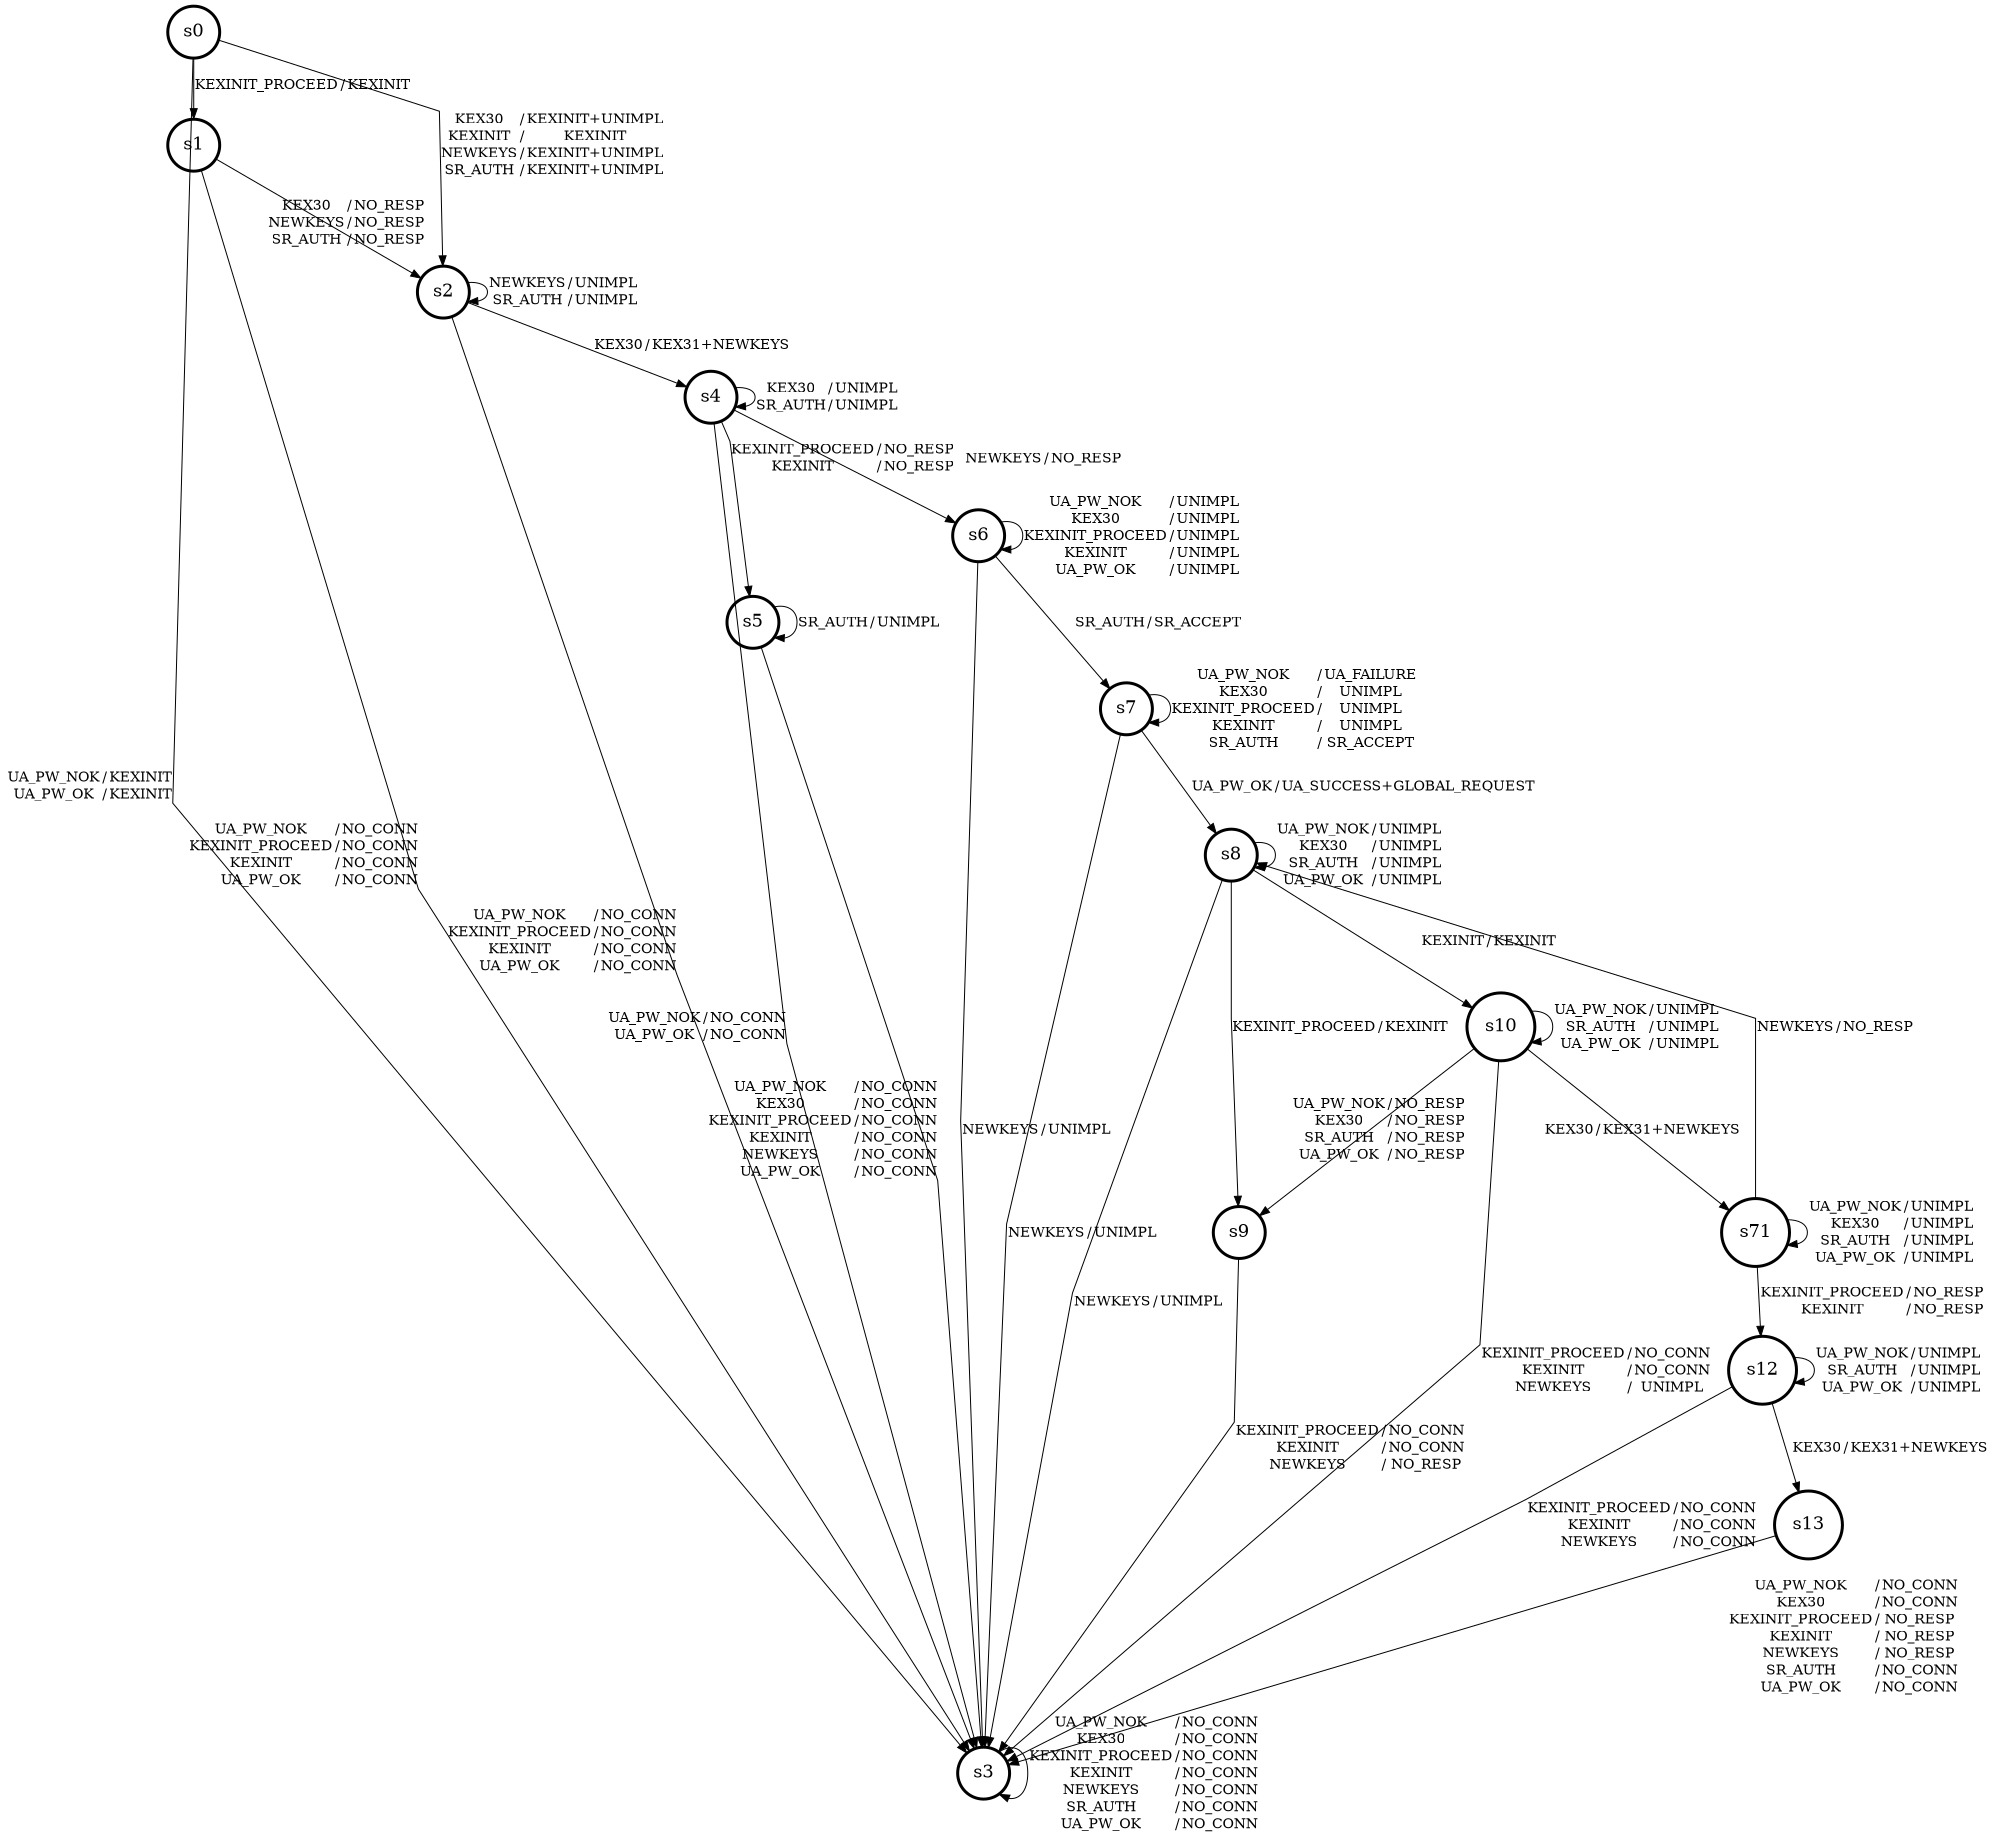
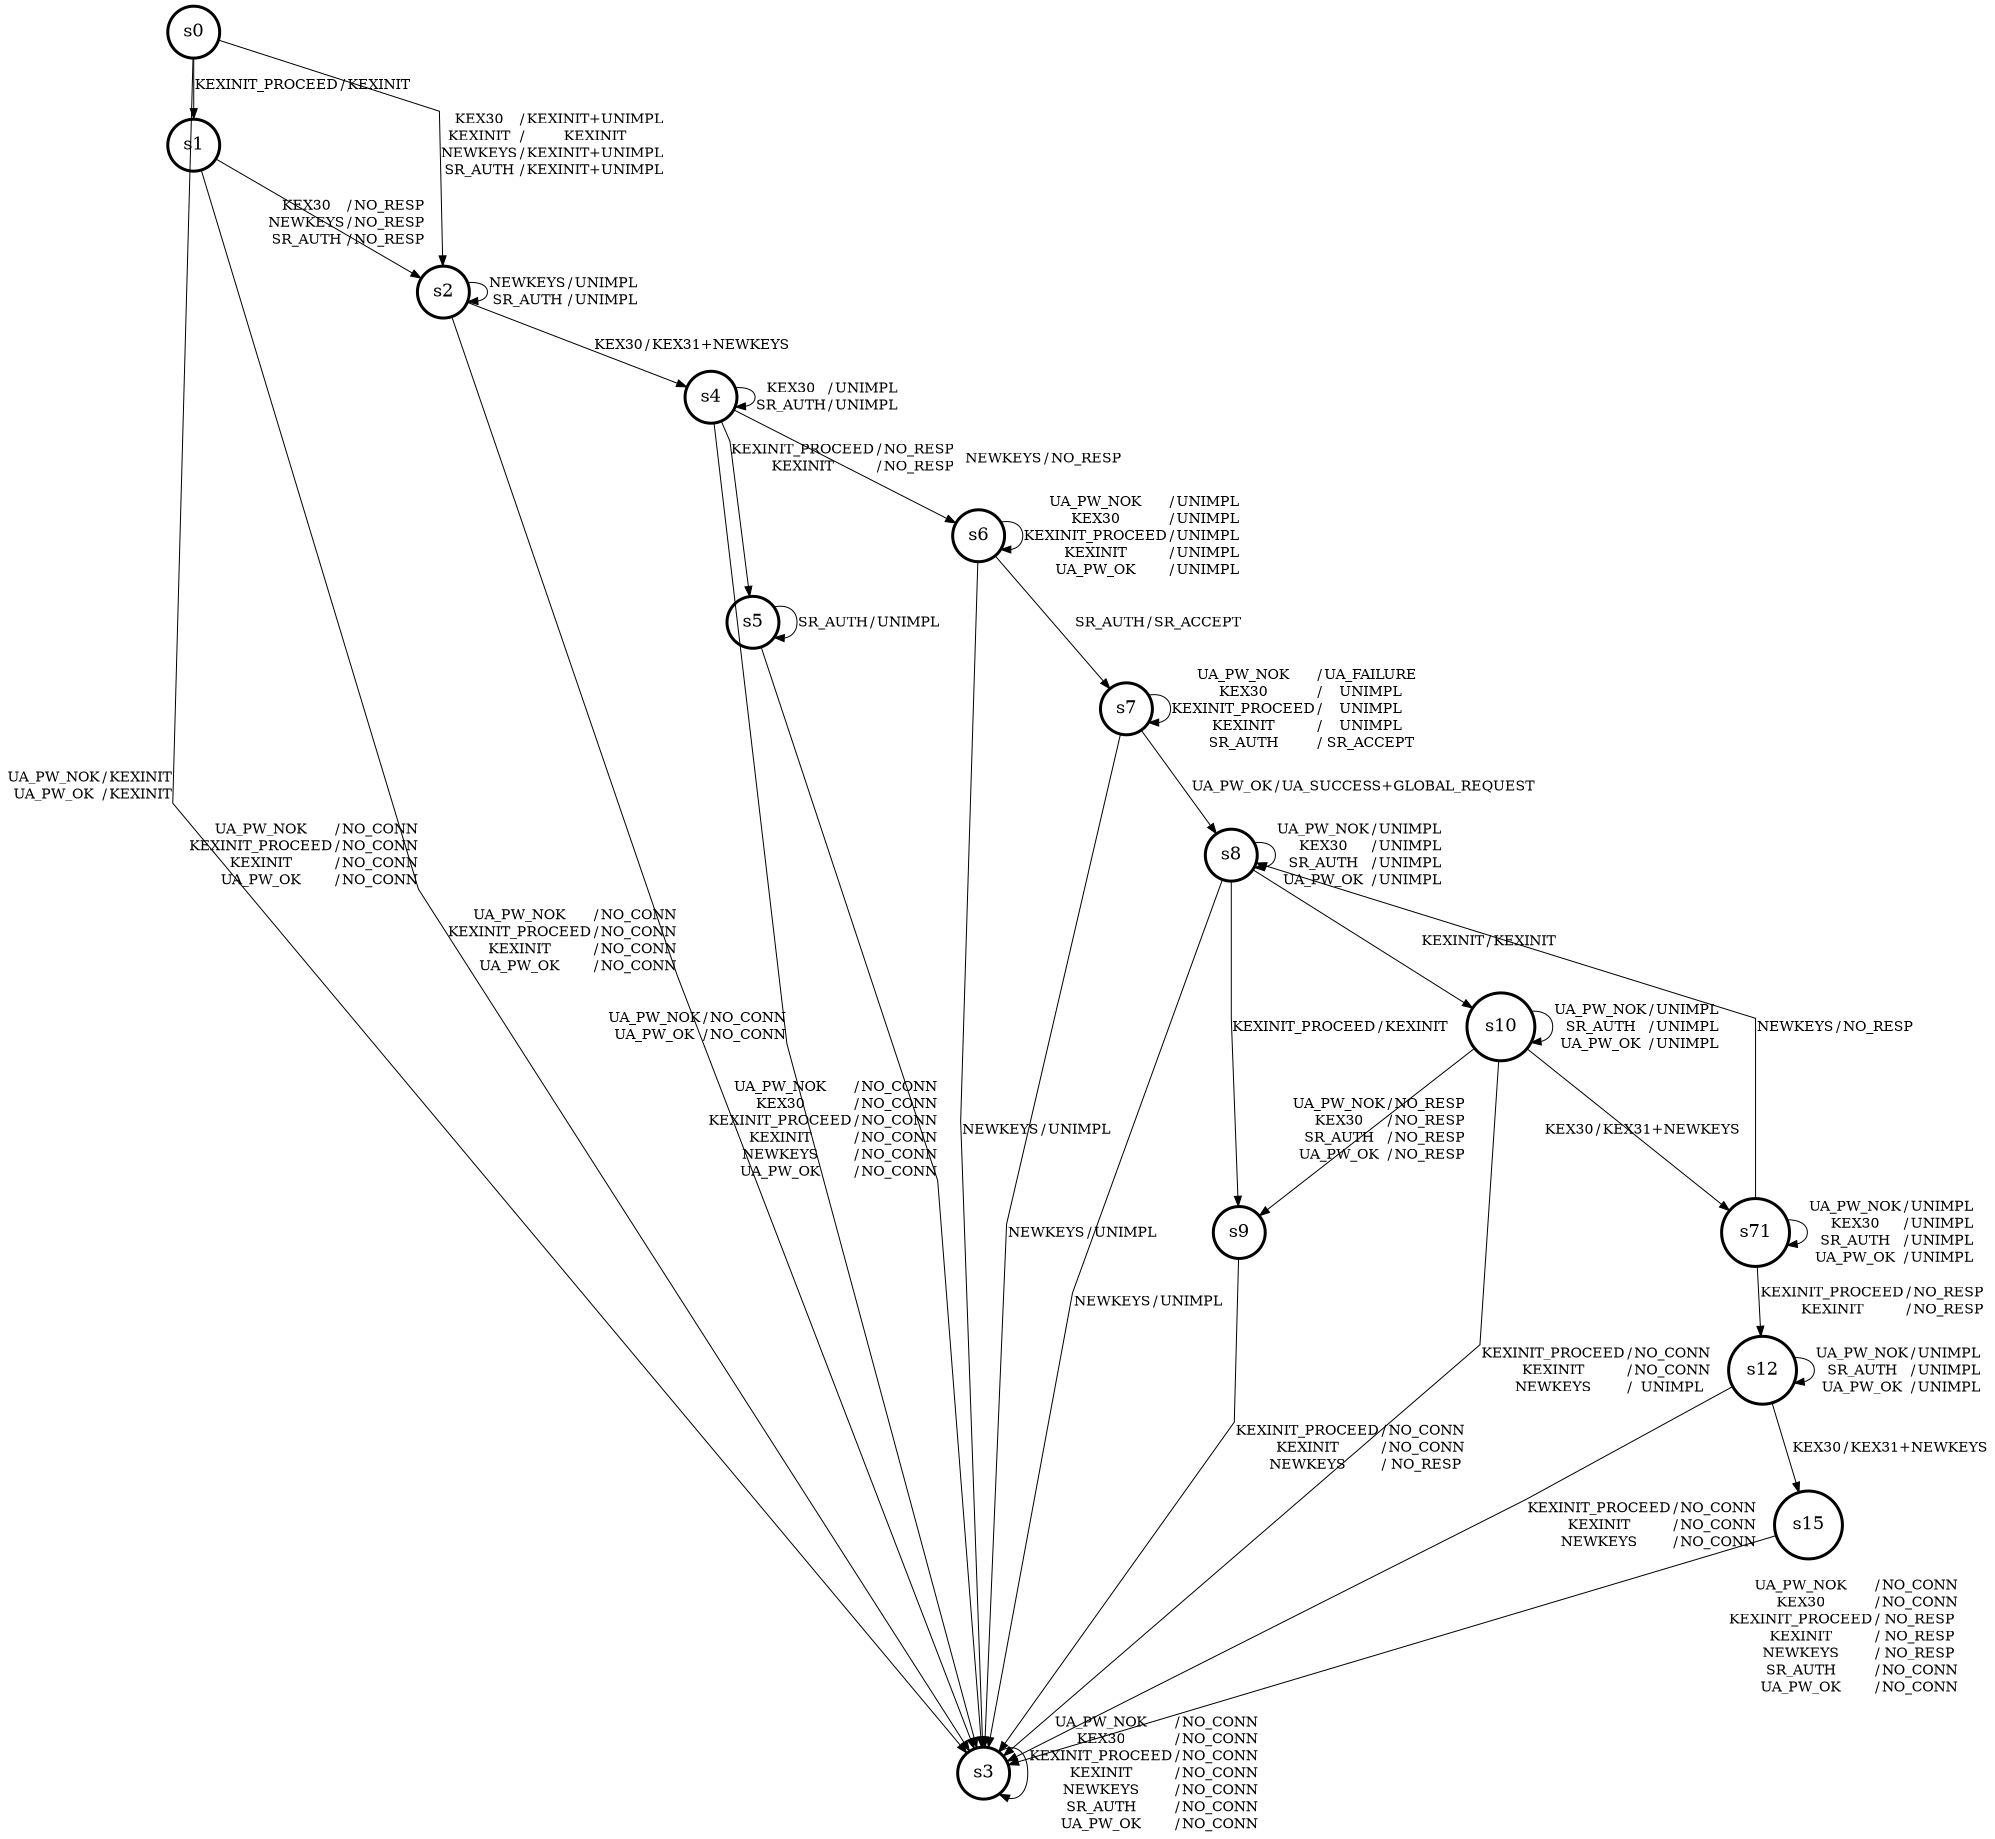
(1808, 1525) -> (1808, 1525)
